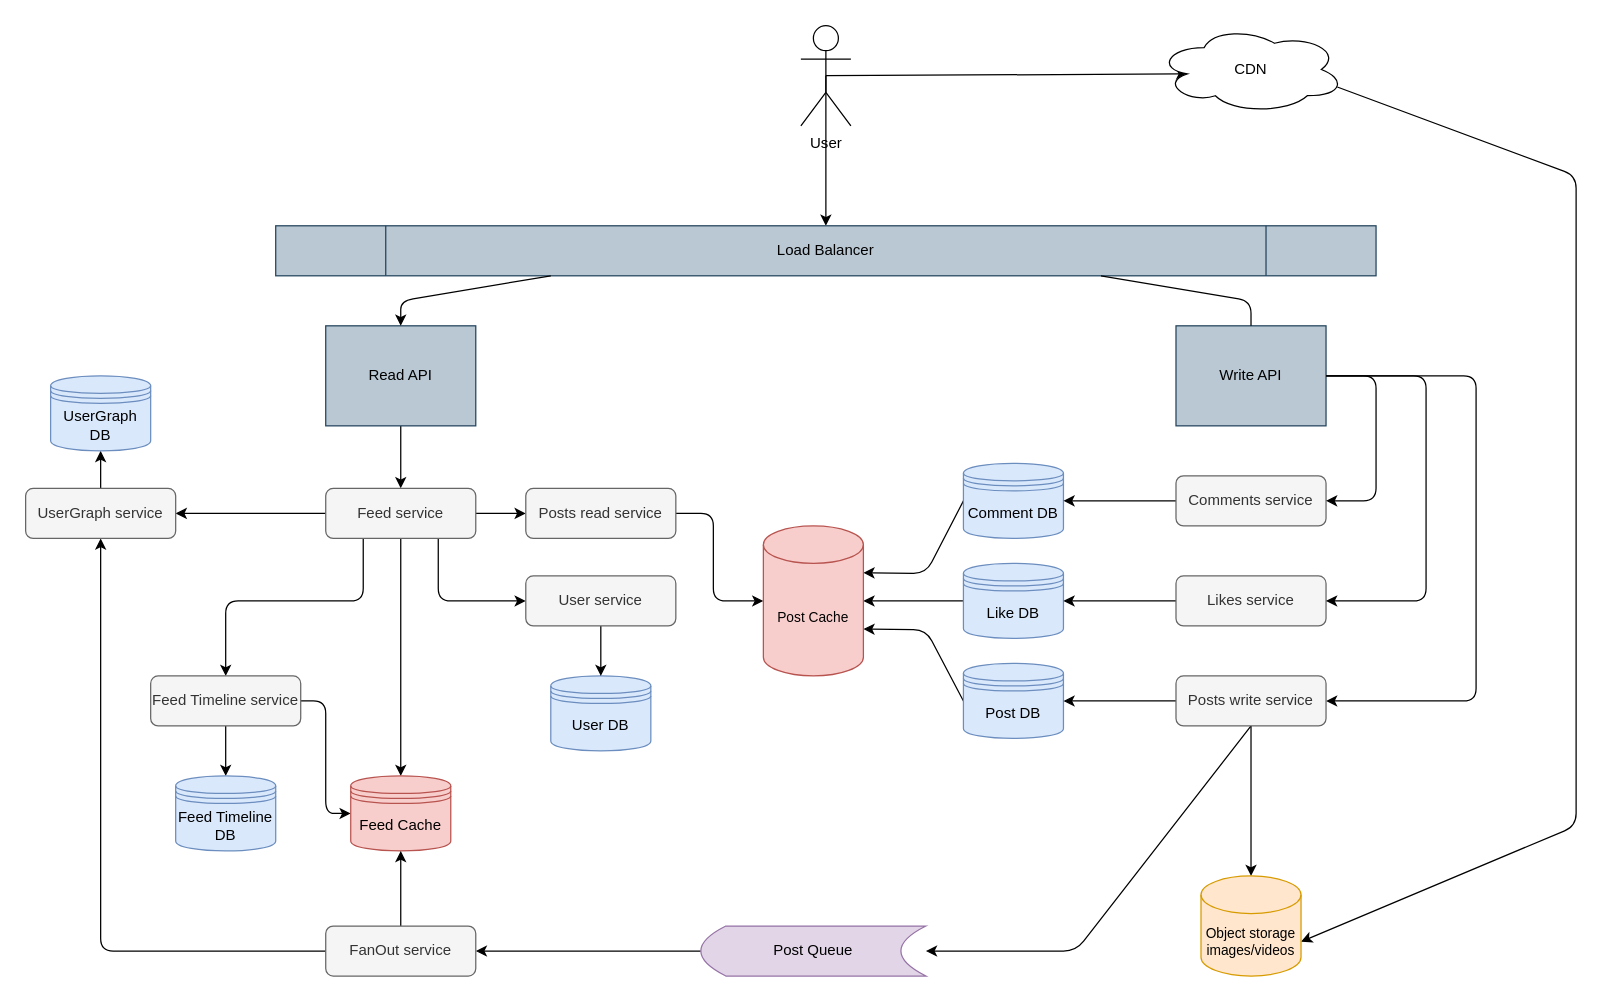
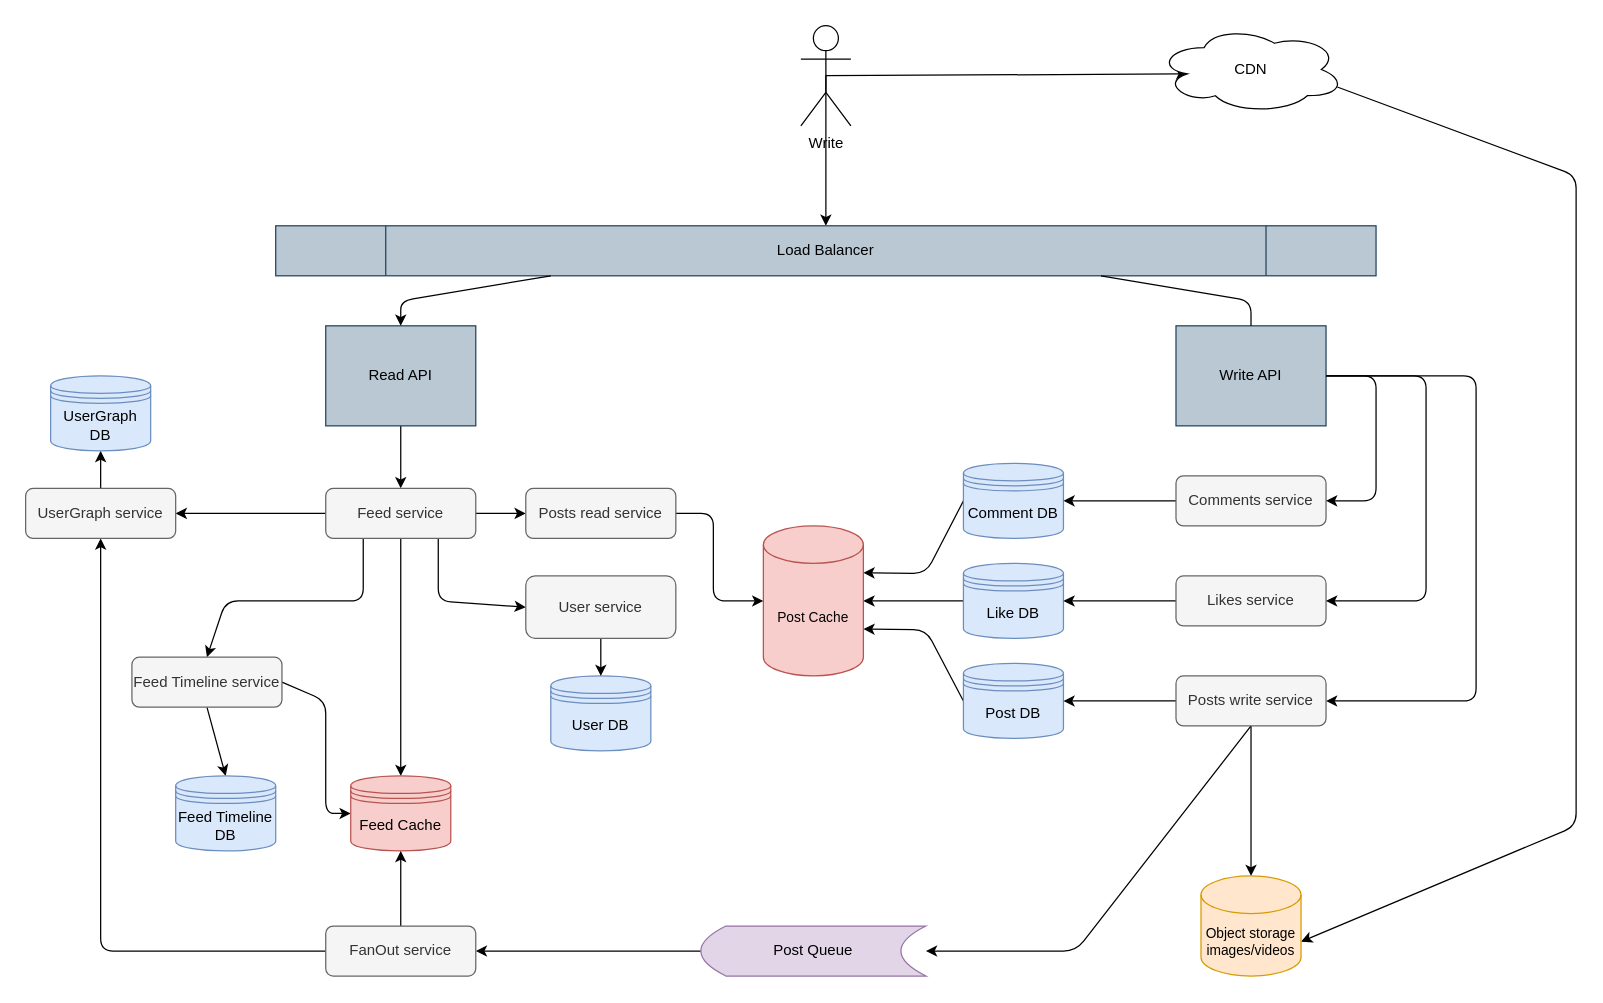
(826, 143) -> (826, 143)
(601, 601) -> (601, 607)
(226, 701) -> (207, 682)
